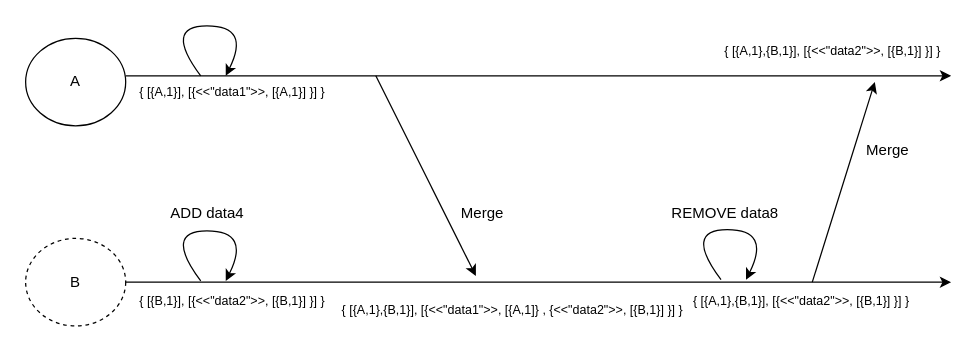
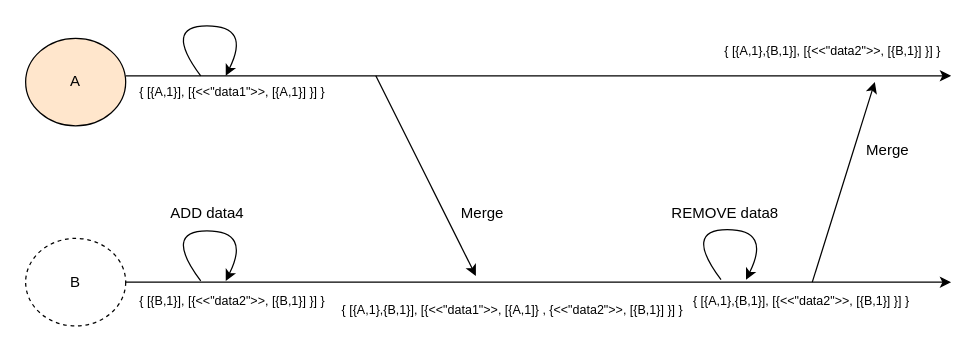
(76, 82) -> (76, 82)
